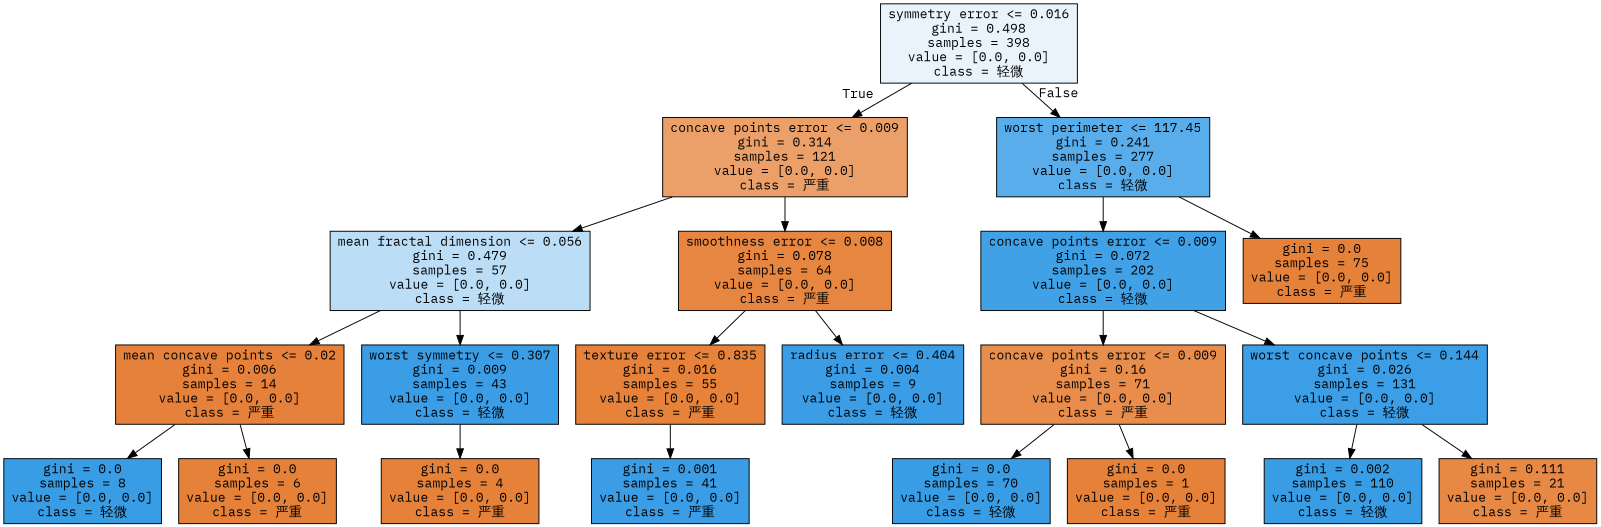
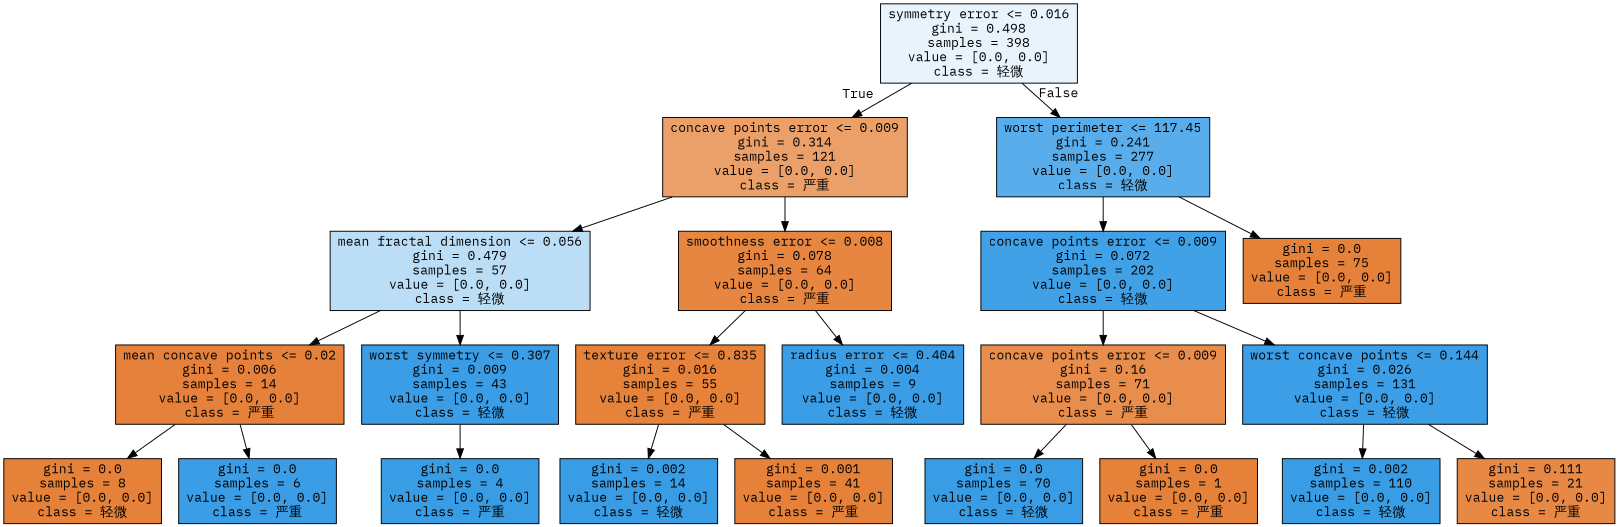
(83, 491) -> (83, 491)
(258, 491) -> (258, 491)
(460, 491) -> (460, 491)
none -> (639, 491)
(670, 491) -> (814, 491)
